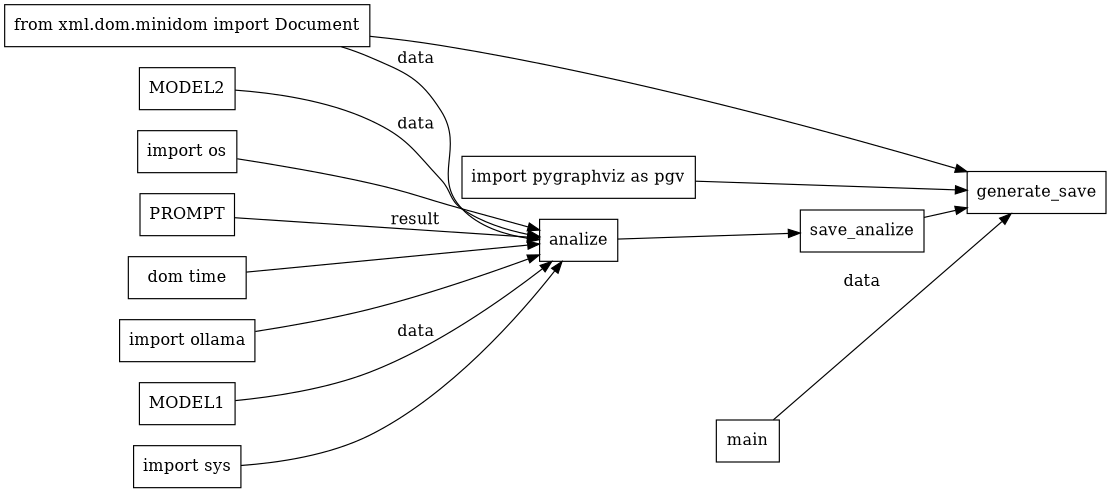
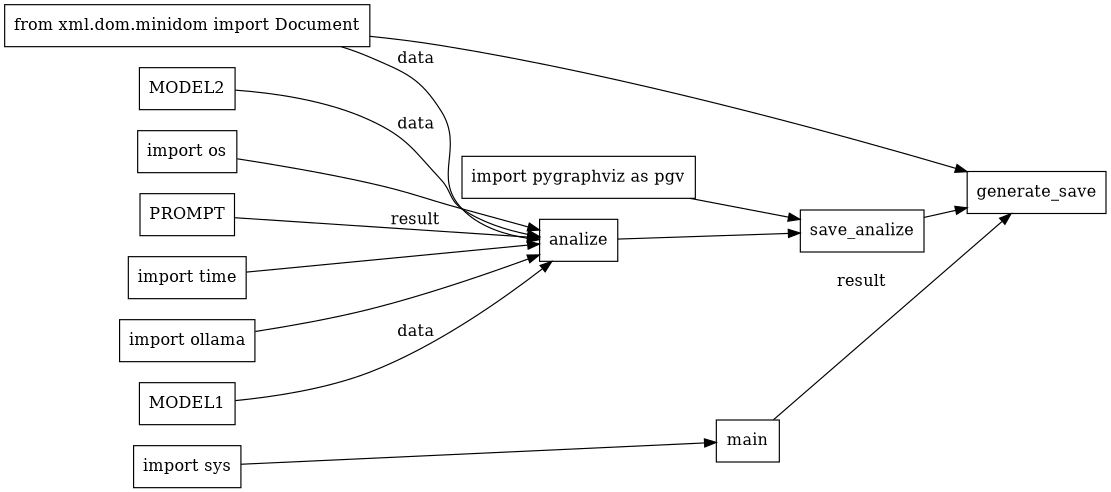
(825, 186) -> (739, 208)
(187, 278) -> (187, 278)
(862, 282) -> (862, 282)
(419, 405) -> (473, 454)
